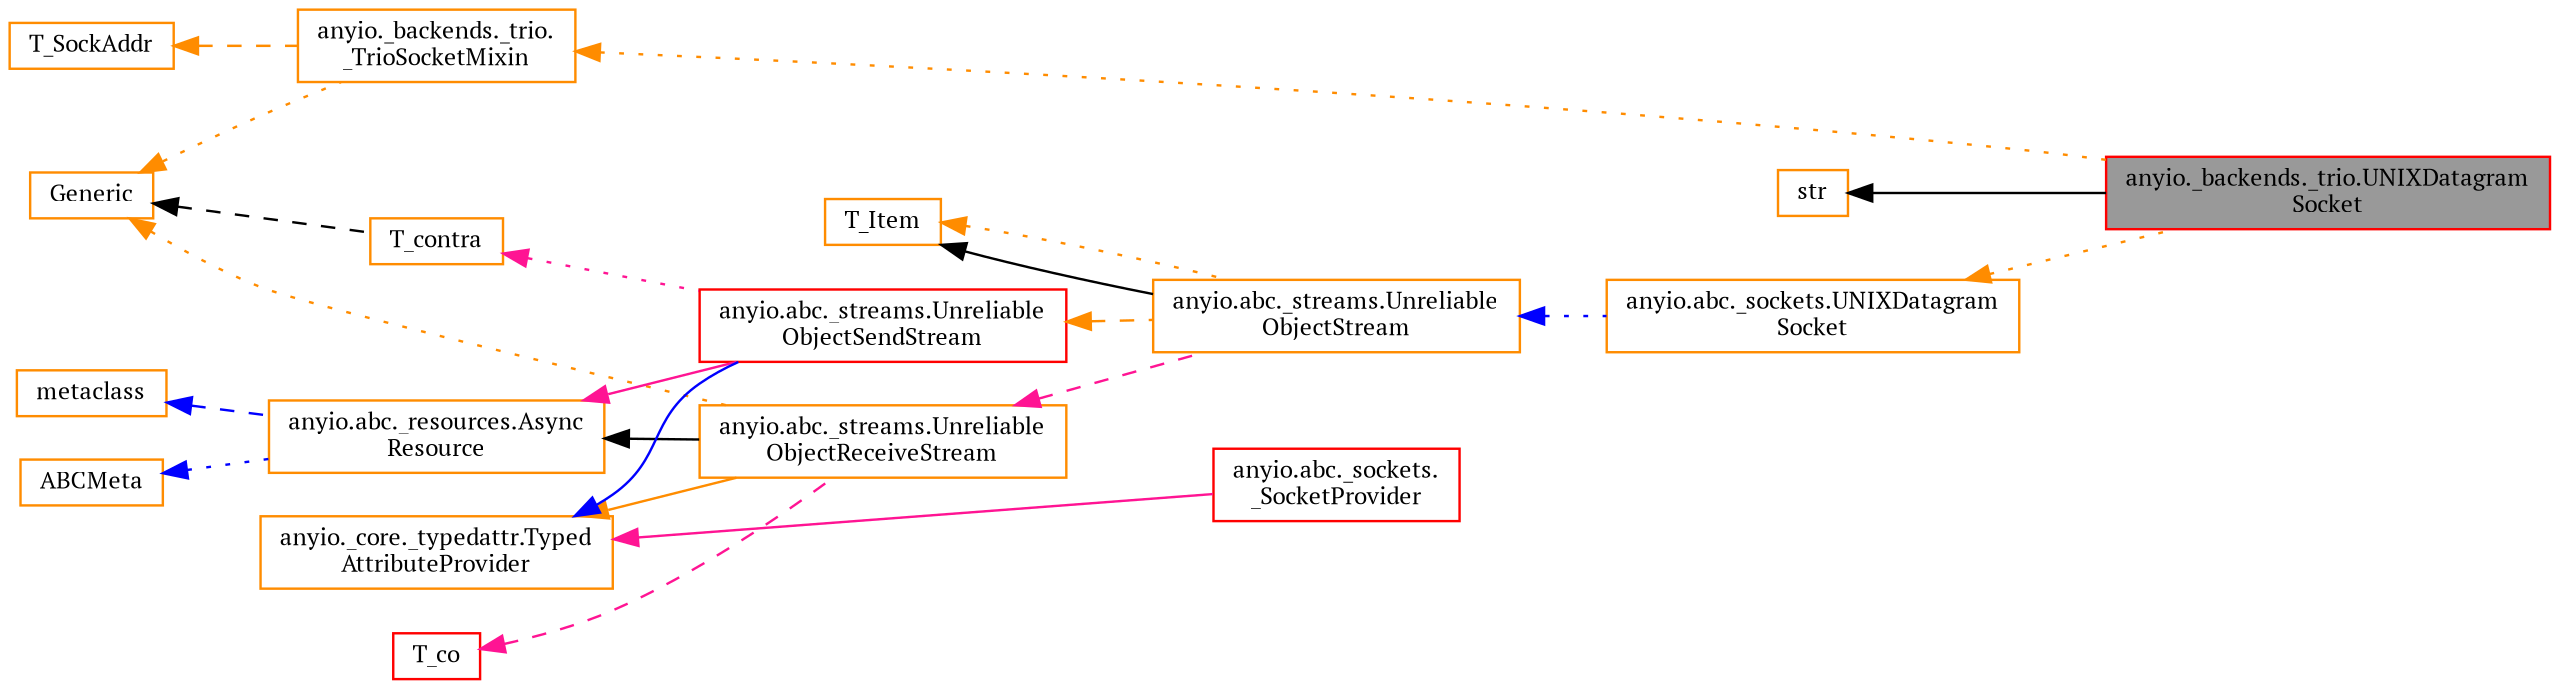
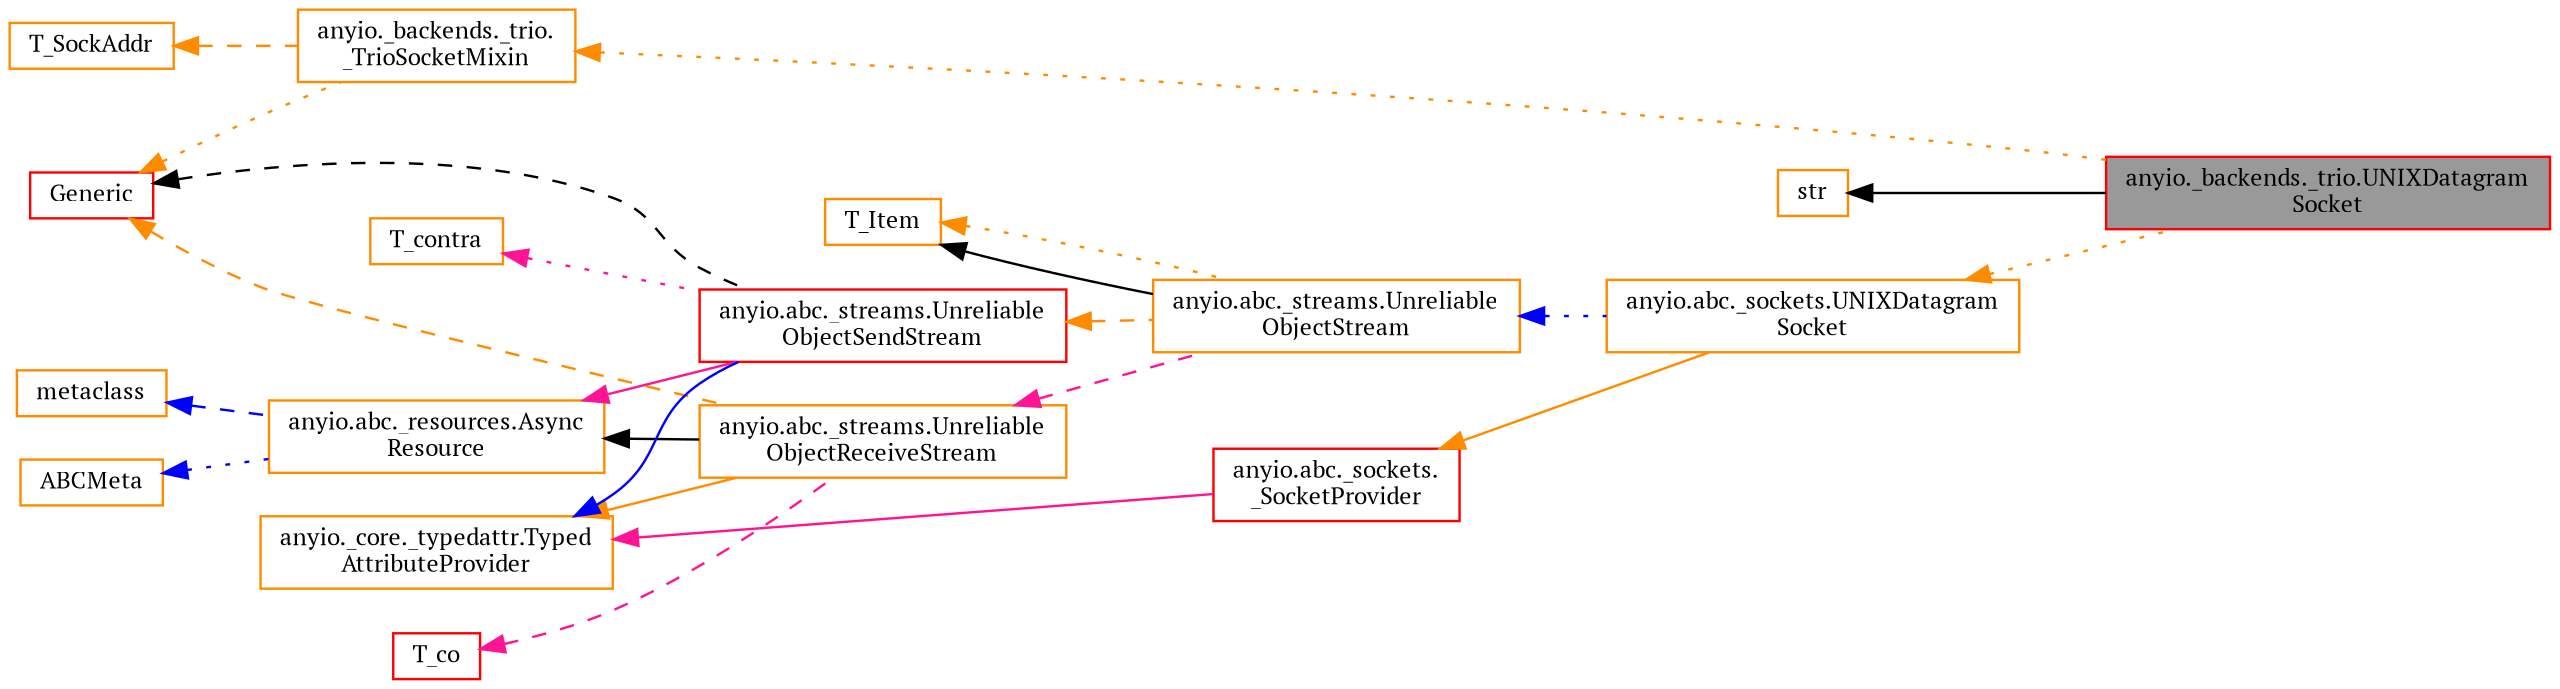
(92, 195) -> (92, 195)
(274, 220) -> (479, 169)
(433, 334) -> (433, 334)
none -> (1586, 396)
